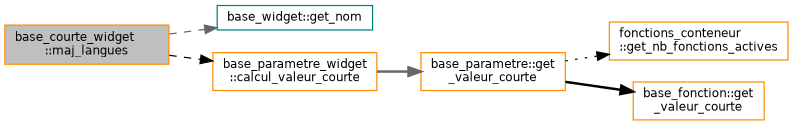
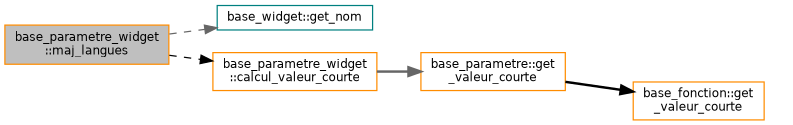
(699, 41) -> none
(87, 45) -> (87, 45)
